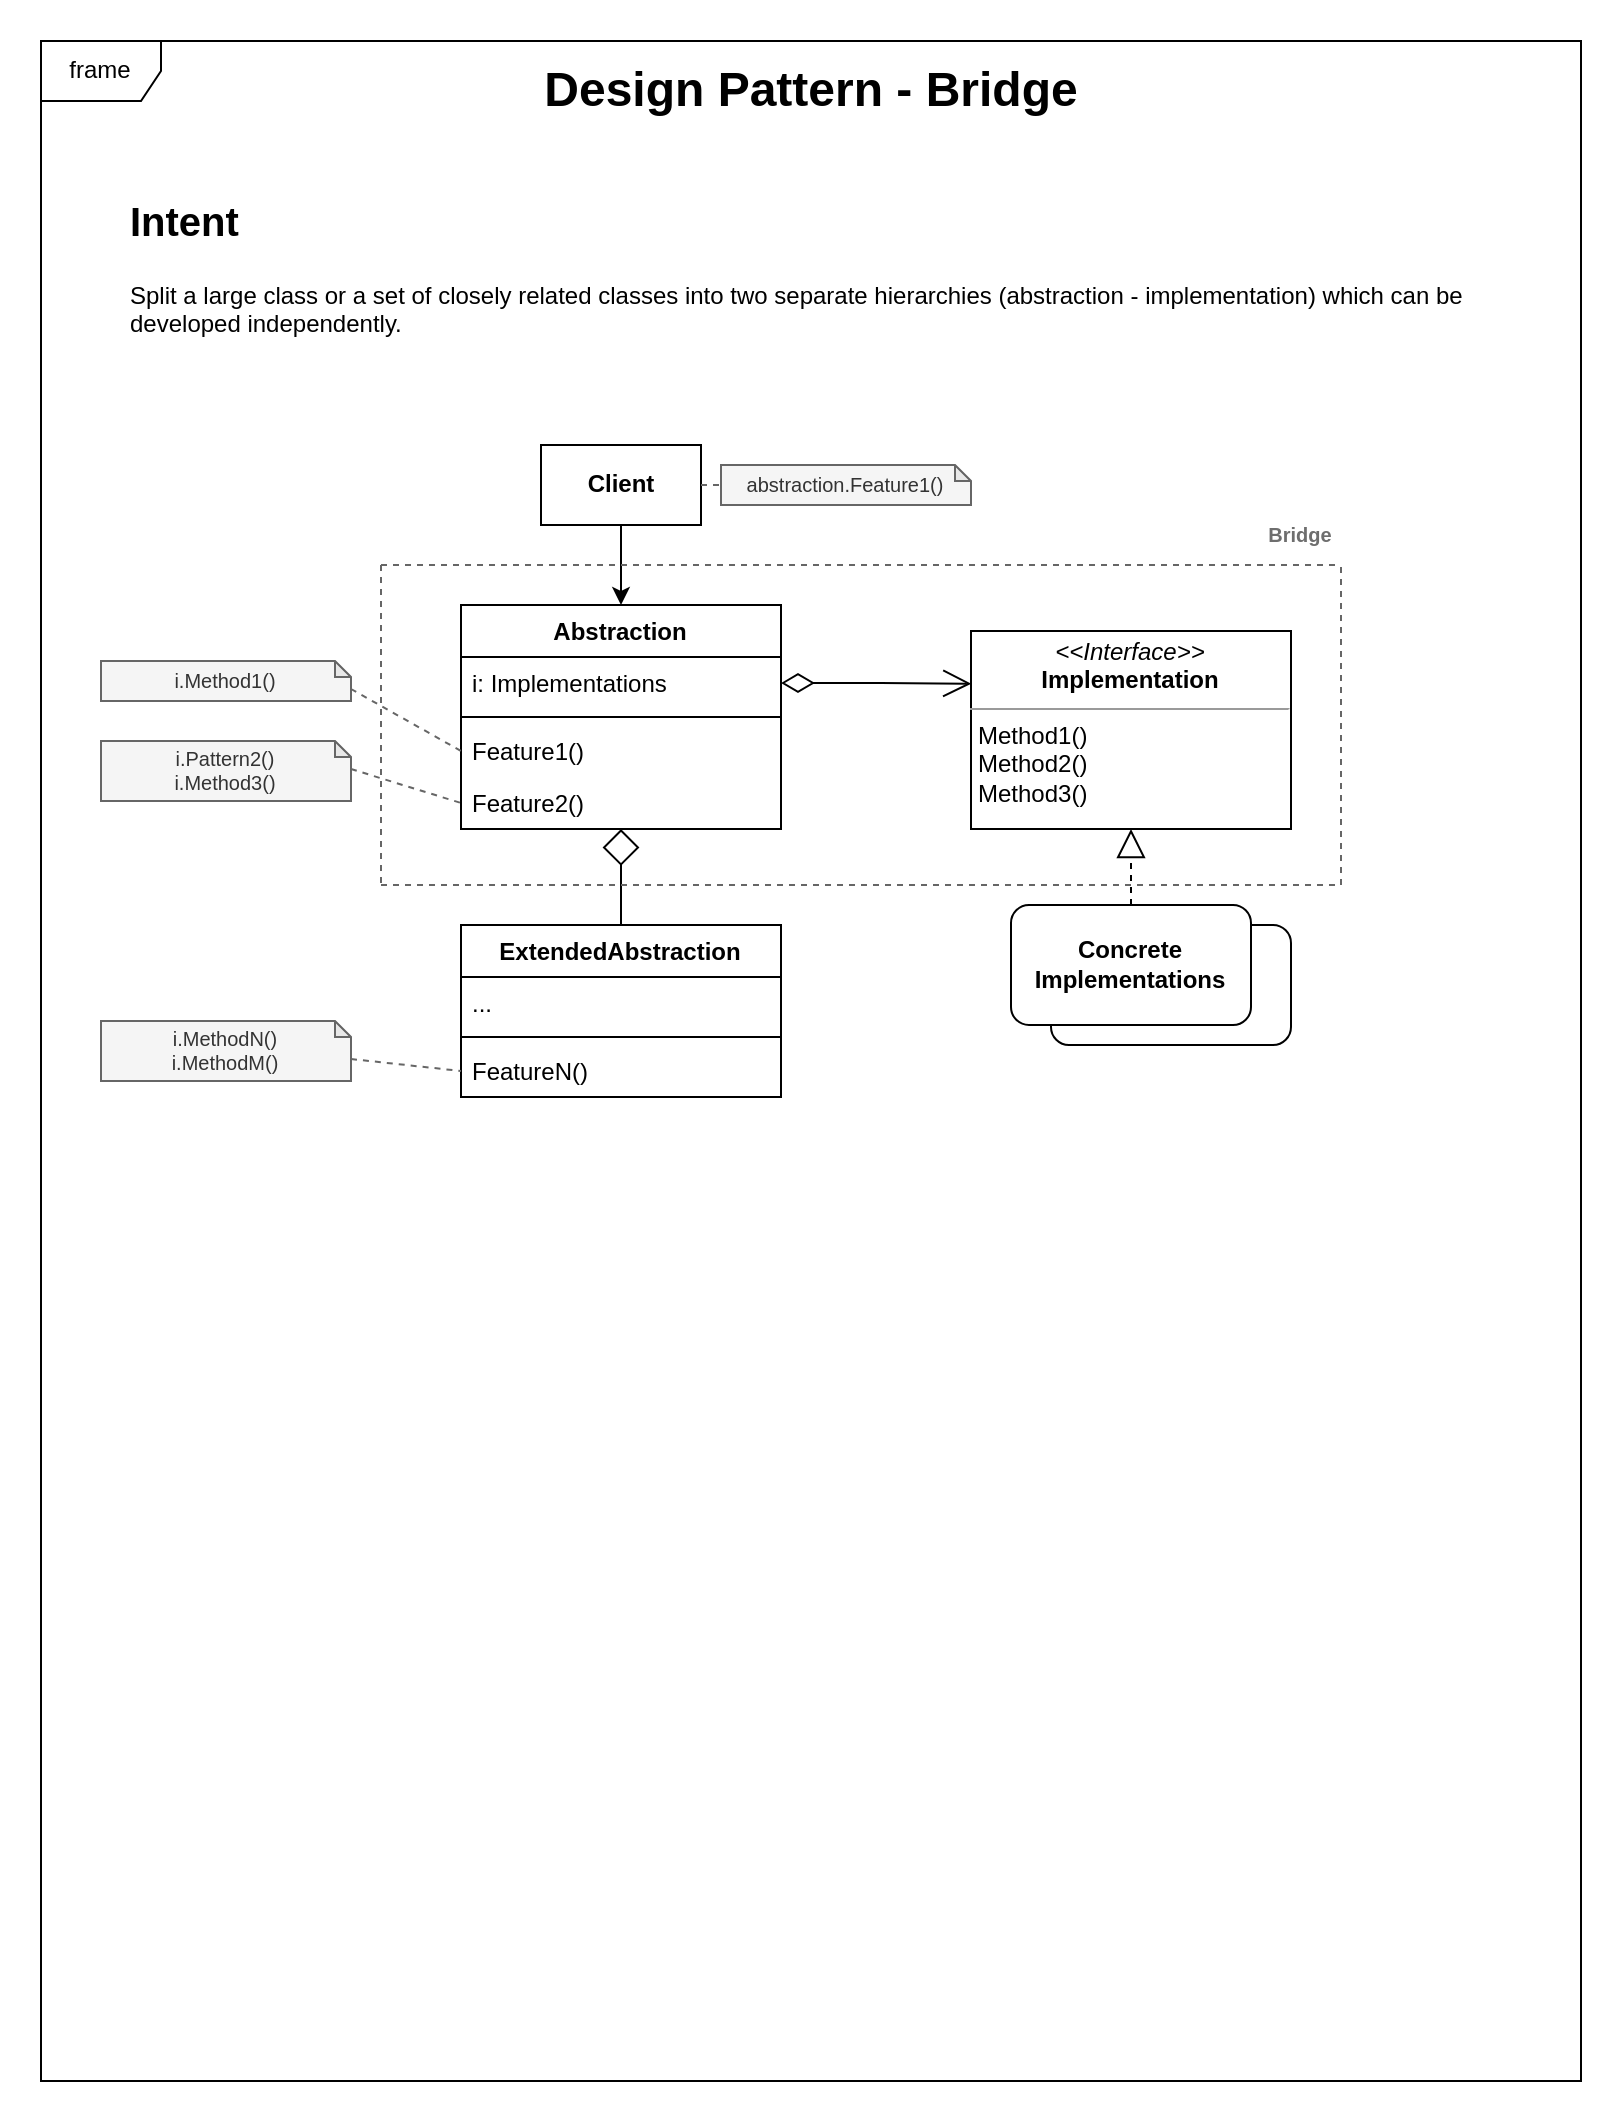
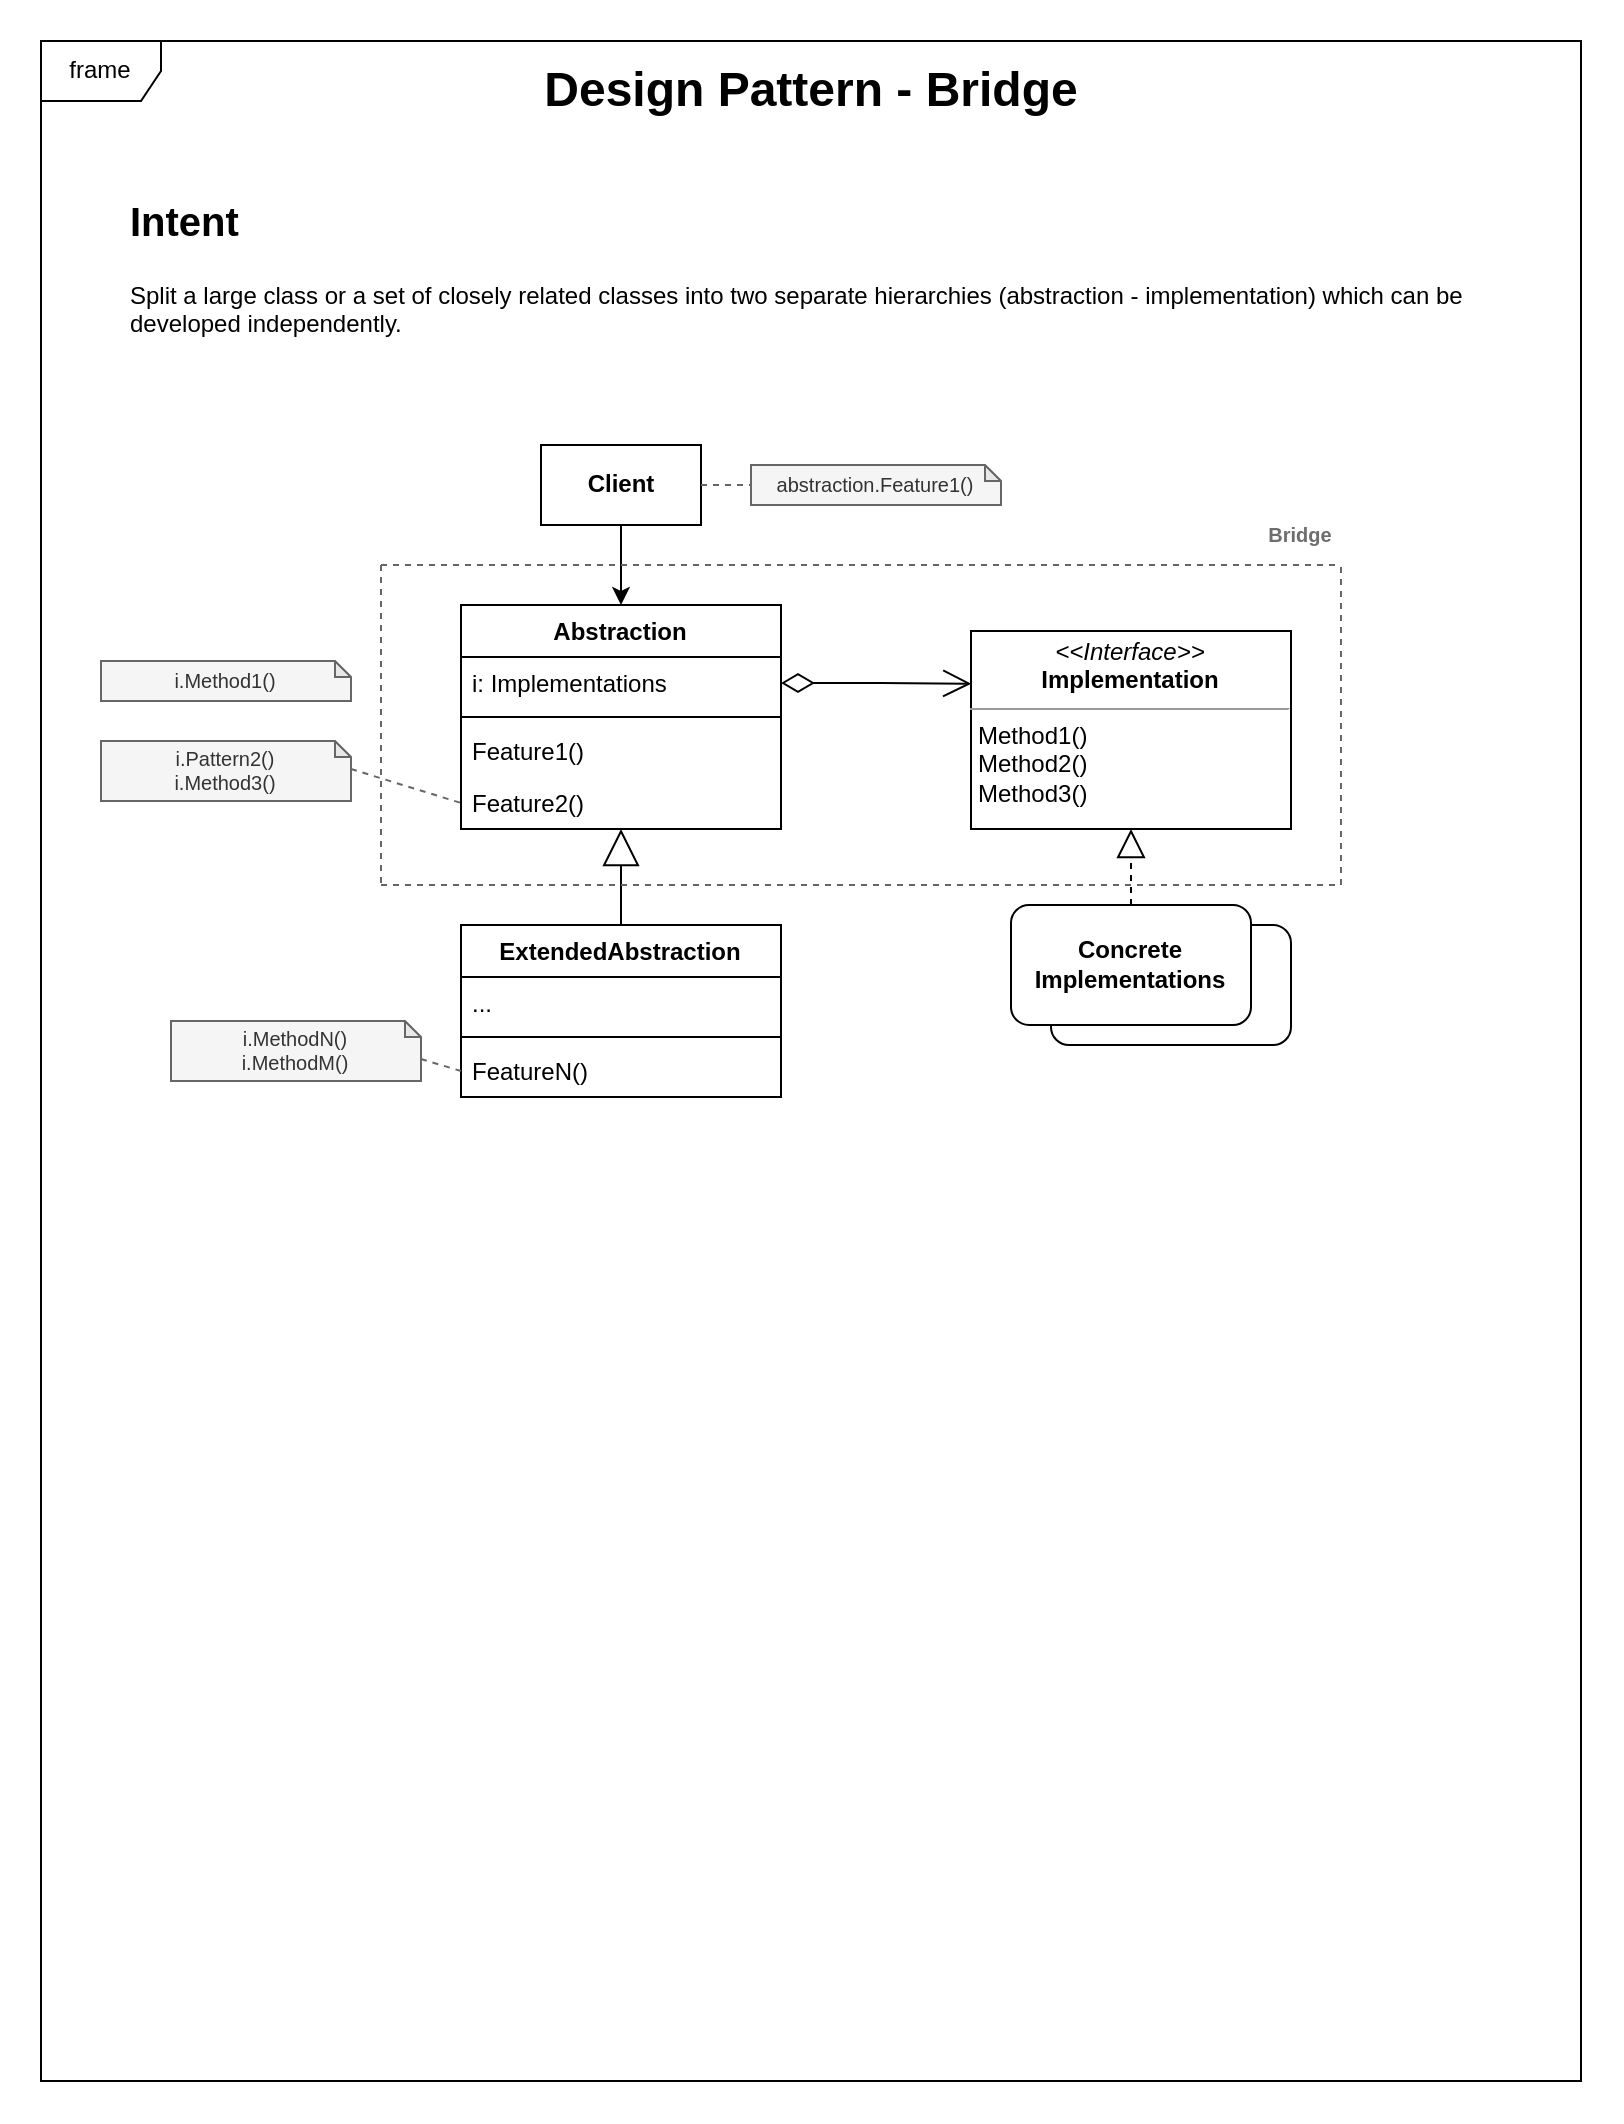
(846, 485) -> (876, 485)
(422, 729) -> none
(621, 866) -> (621, 866)
(226, 1051) -> (296, 1051)
